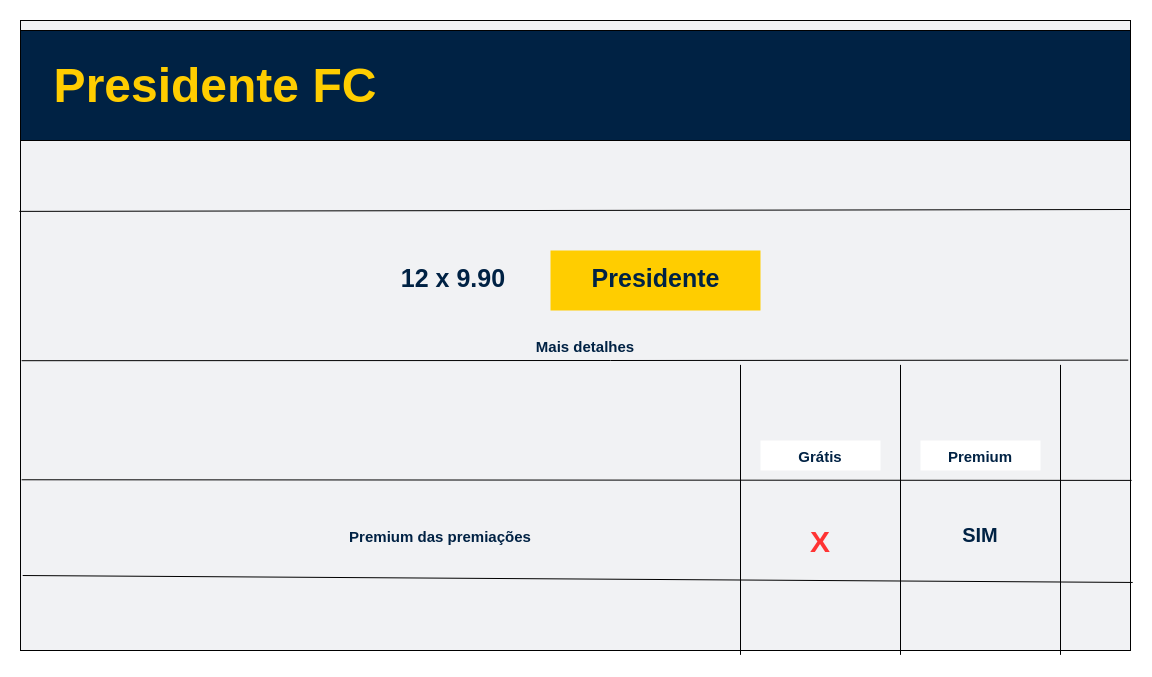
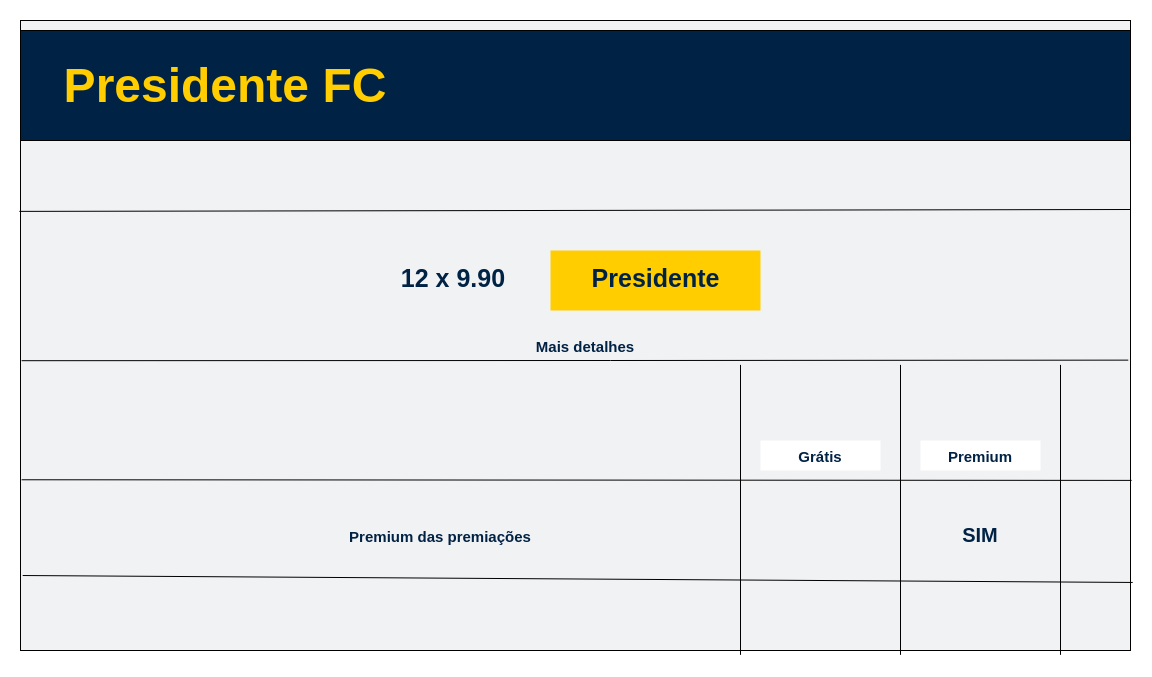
(216, 86) -> (226, 86)
(821, 536) -> none
